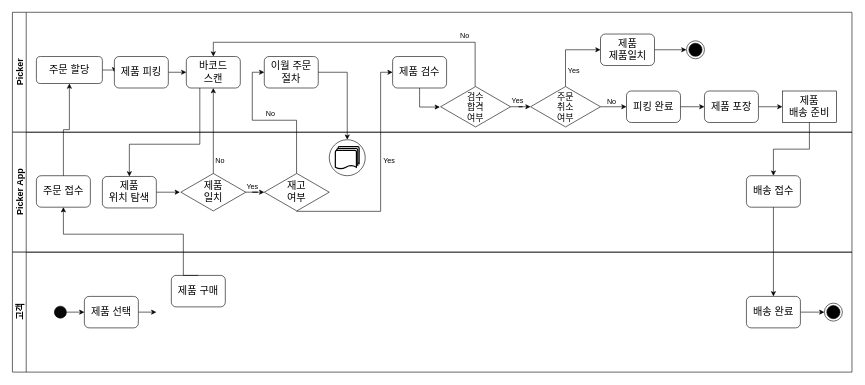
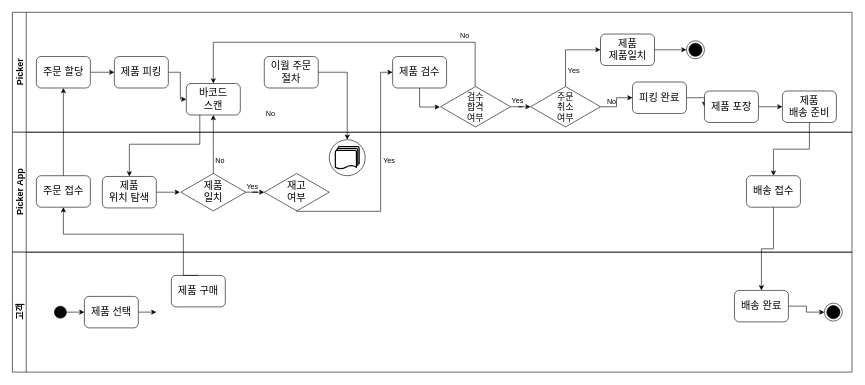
(69, 70) -> (63, 72)
(213, 72) -> (213, 99)
(654, 107) -> (660, 98)
(810, 107) -> (810, 107)
(297, 145) -> none
(774, 312) -> (762, 306)
